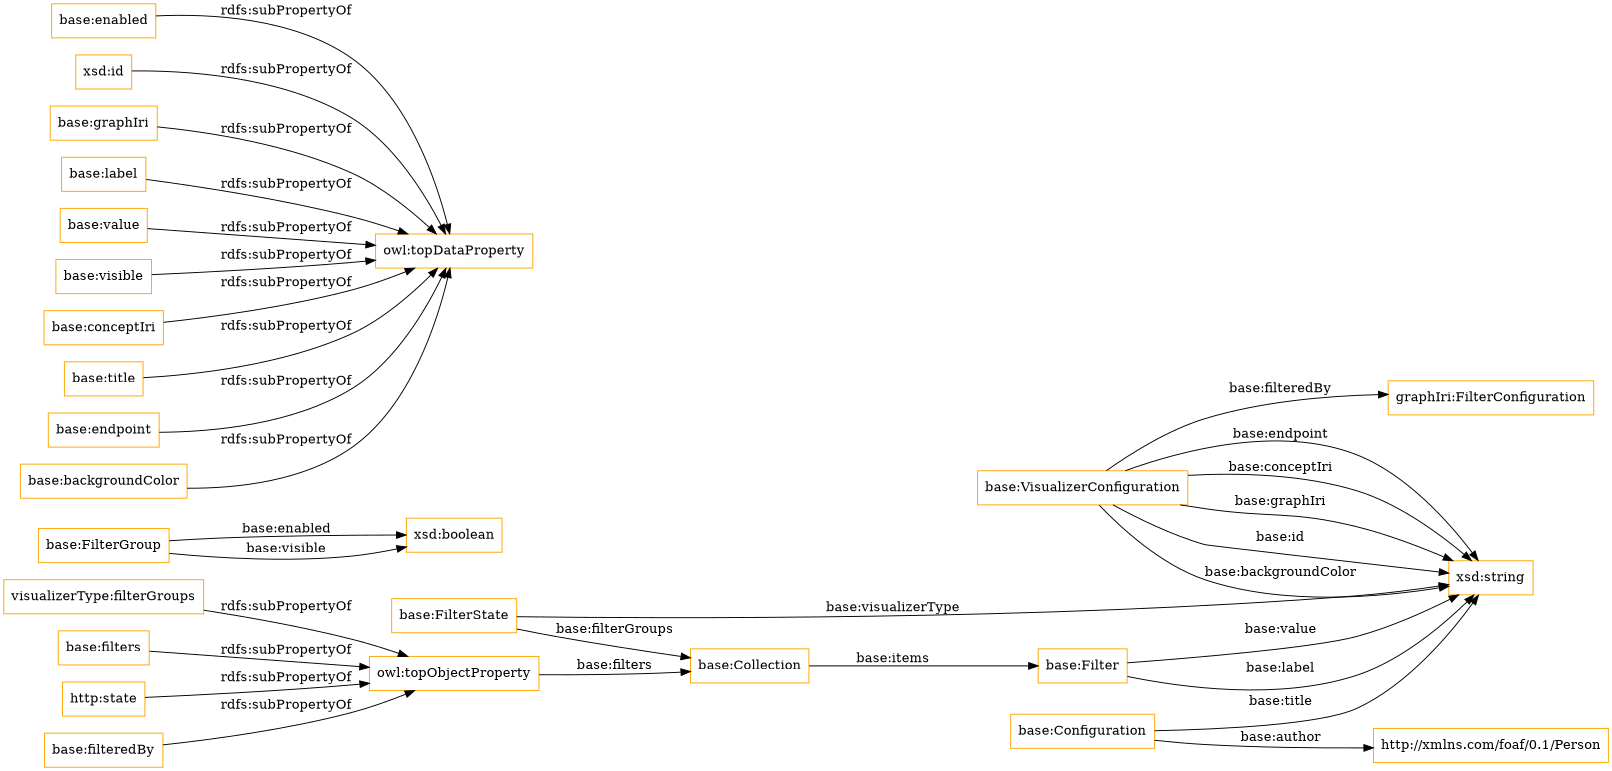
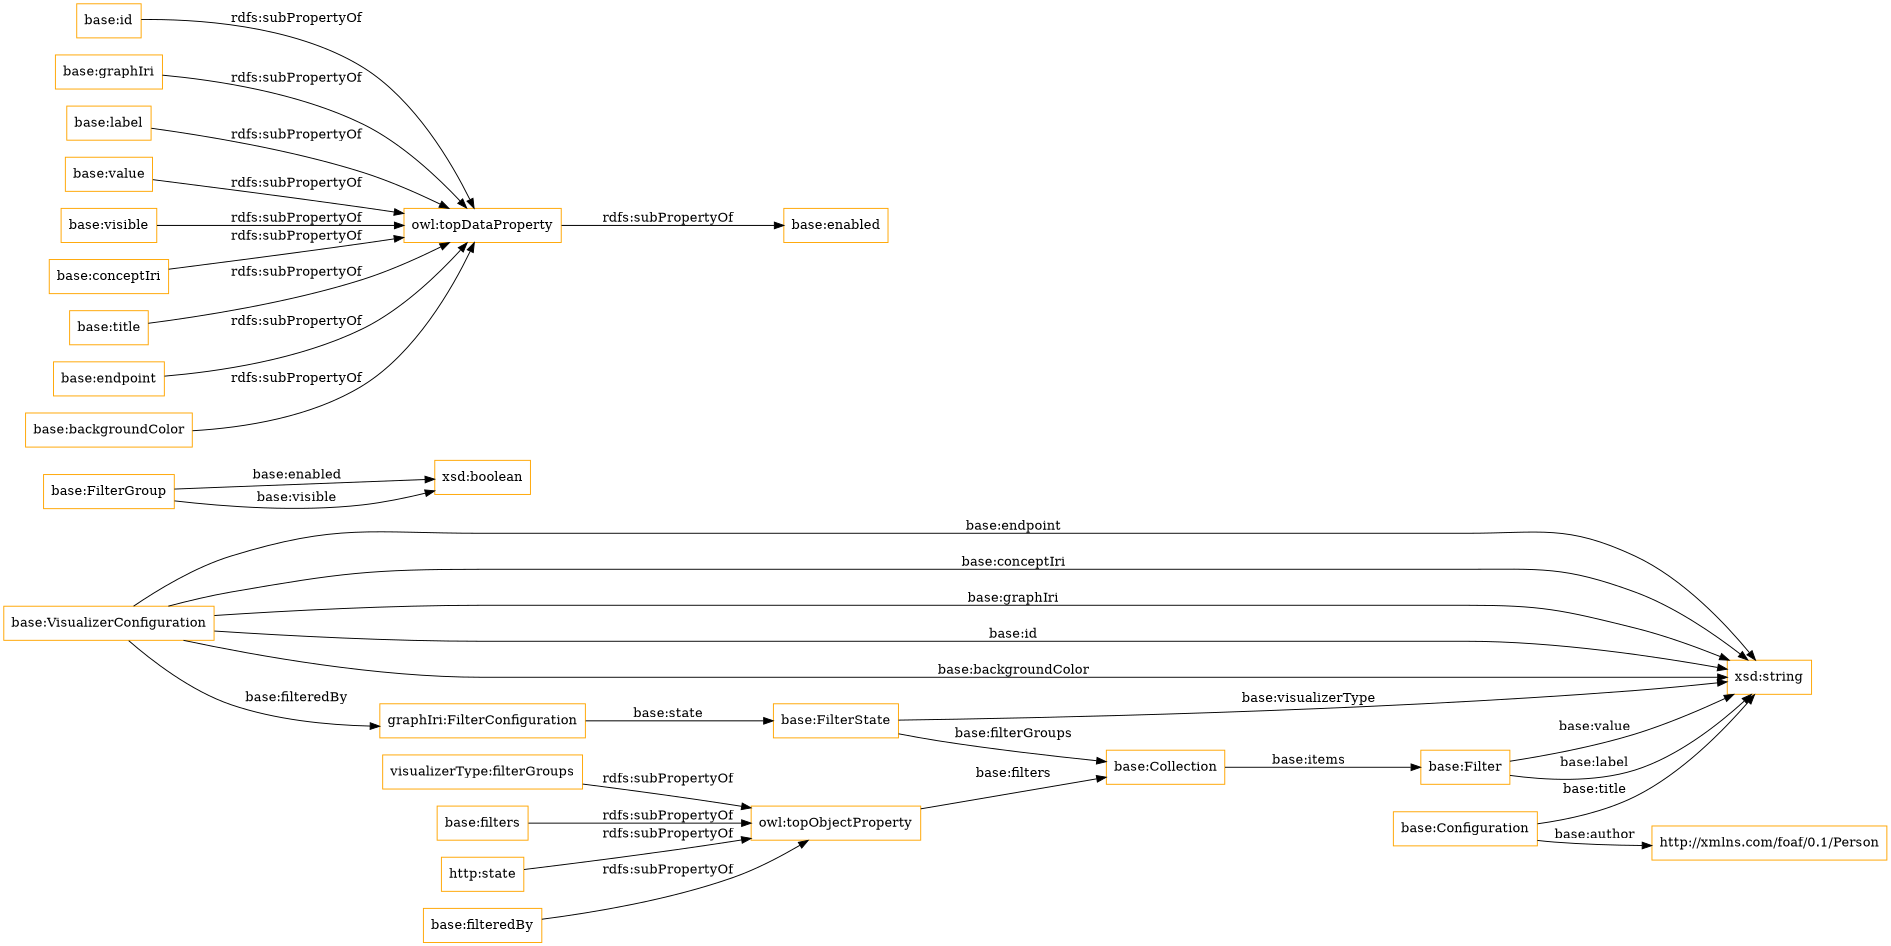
(348, 56) -> (668, 225)
(104, 72) -> (109, 21)
none -> (675, 721)
